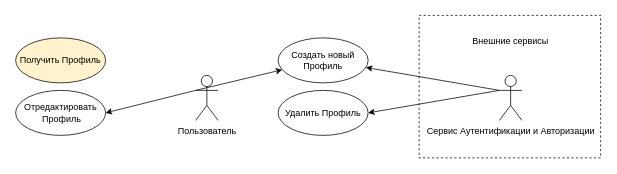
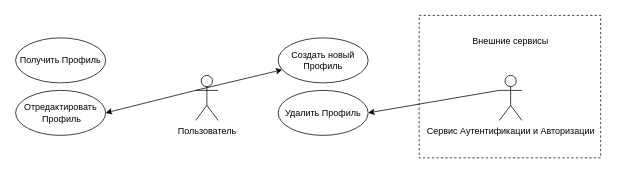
(60, 60) -> (60, 60)
(432, 79) -> none
